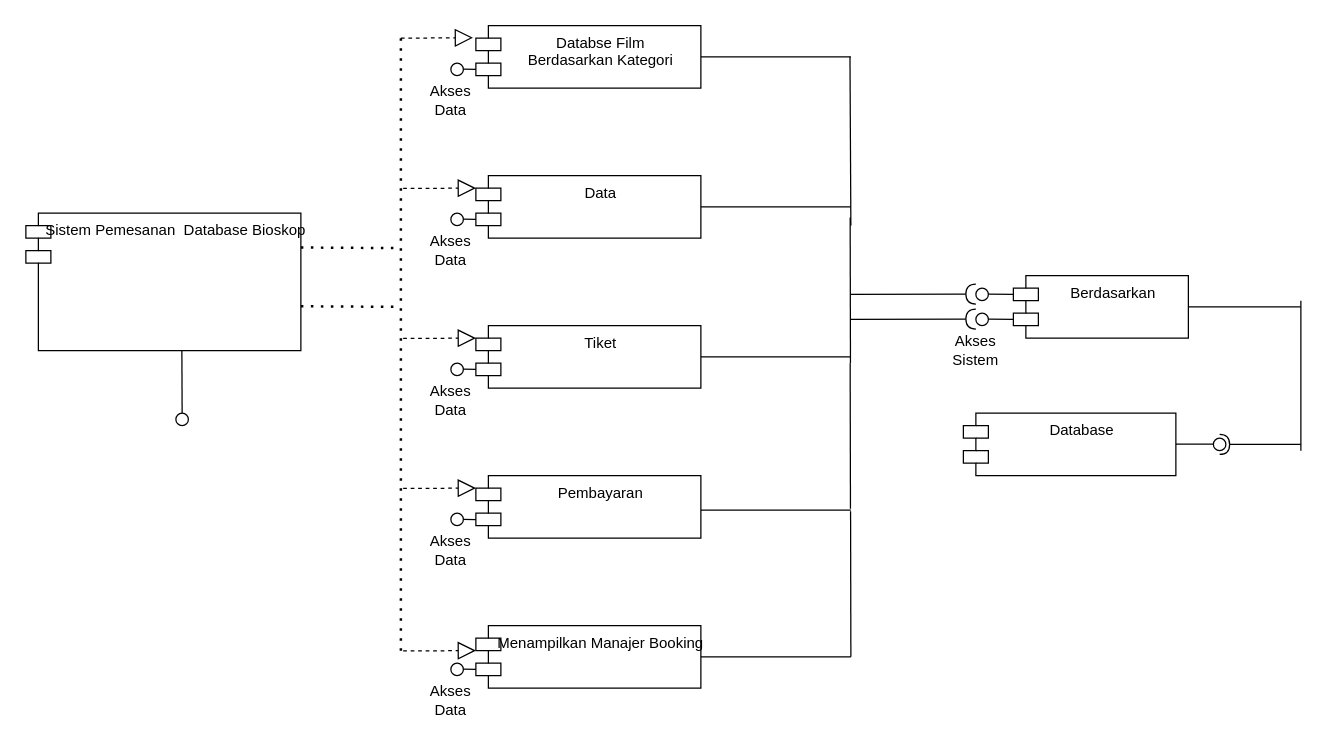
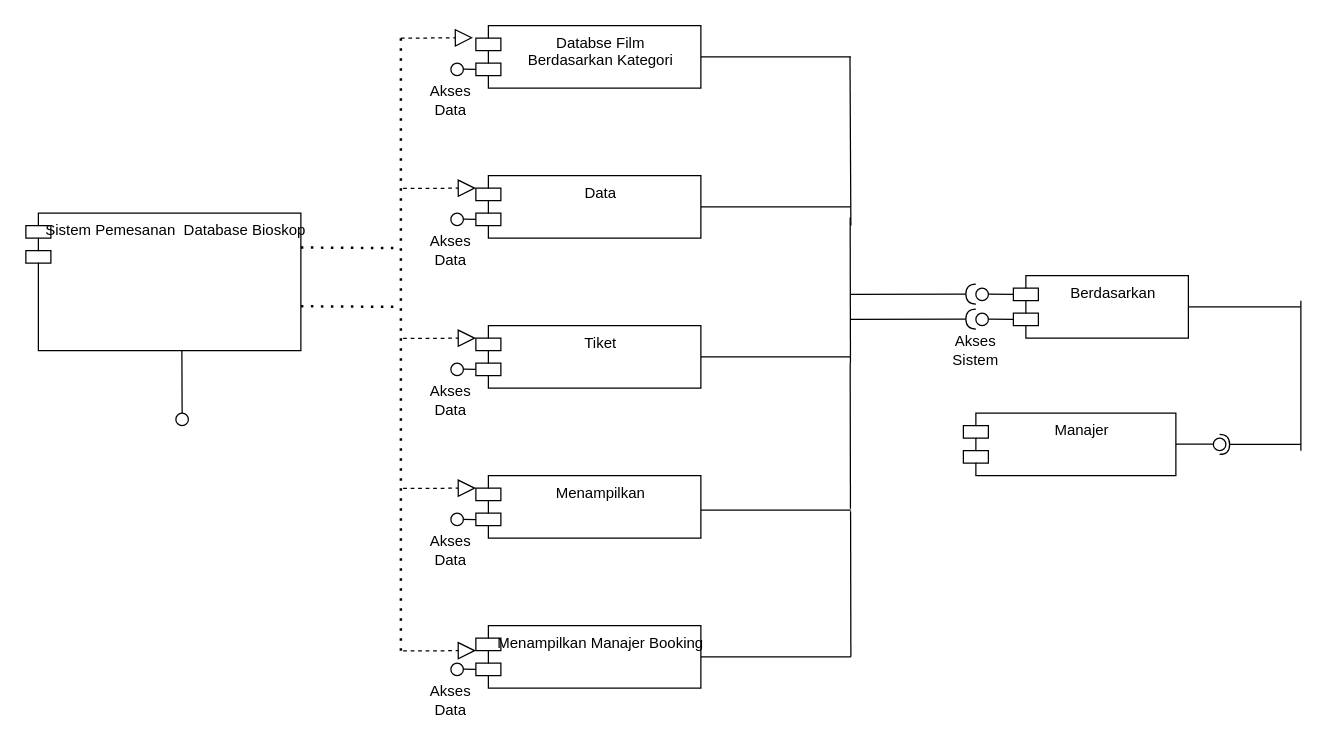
(1081, 430) -> (1081, 430)
(600, 493) -> (600, 493)
